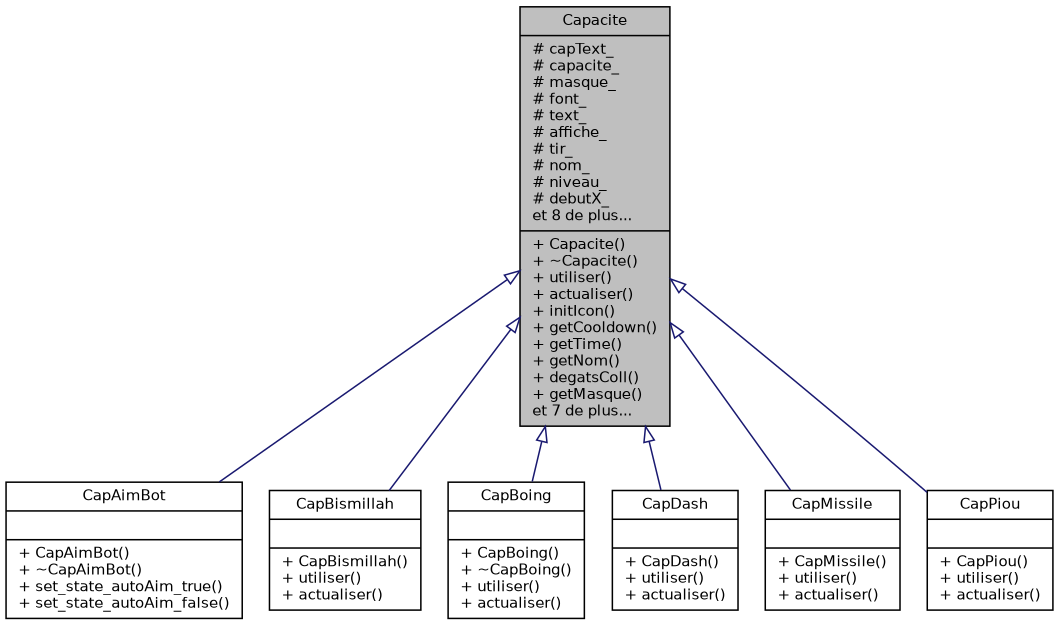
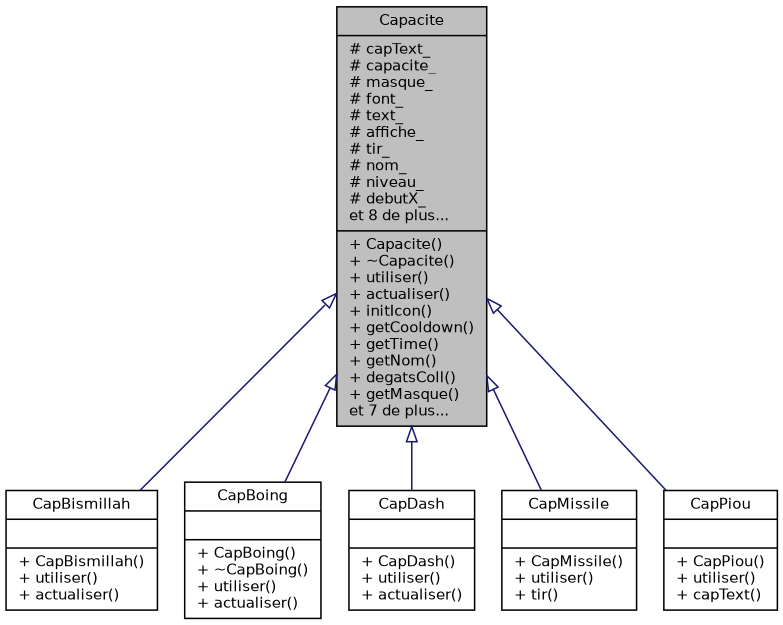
(124, 550) -> none
(828, 595) -> (537, 595)
(990, 595) -> (719, 595)
